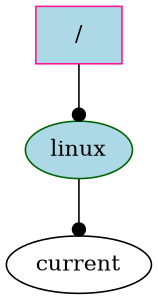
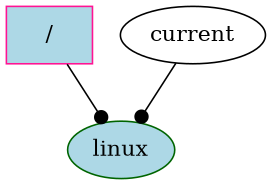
(79, 201) -> (161, 87)
